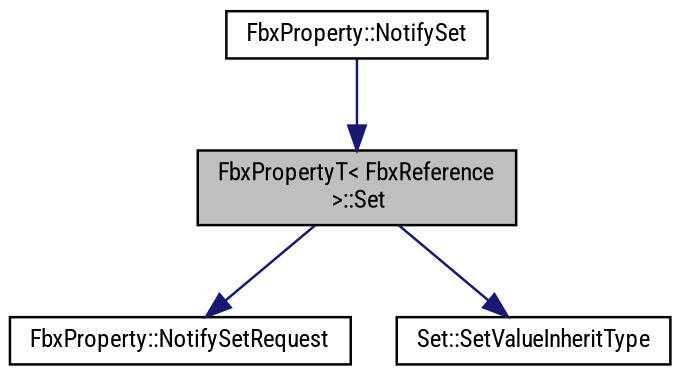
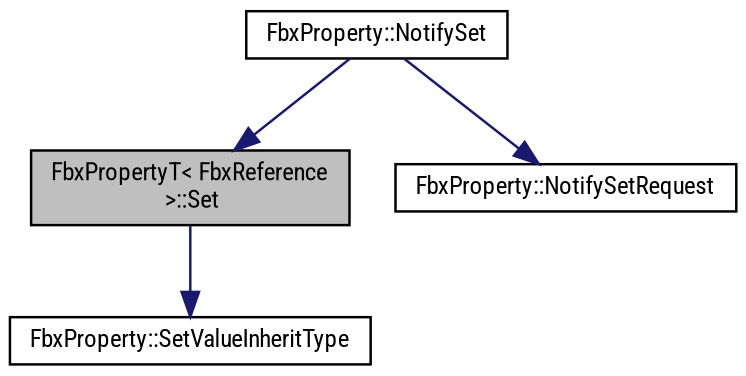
(270, 263) -> (462, 104)
(534, 341) -> (190, 341)
